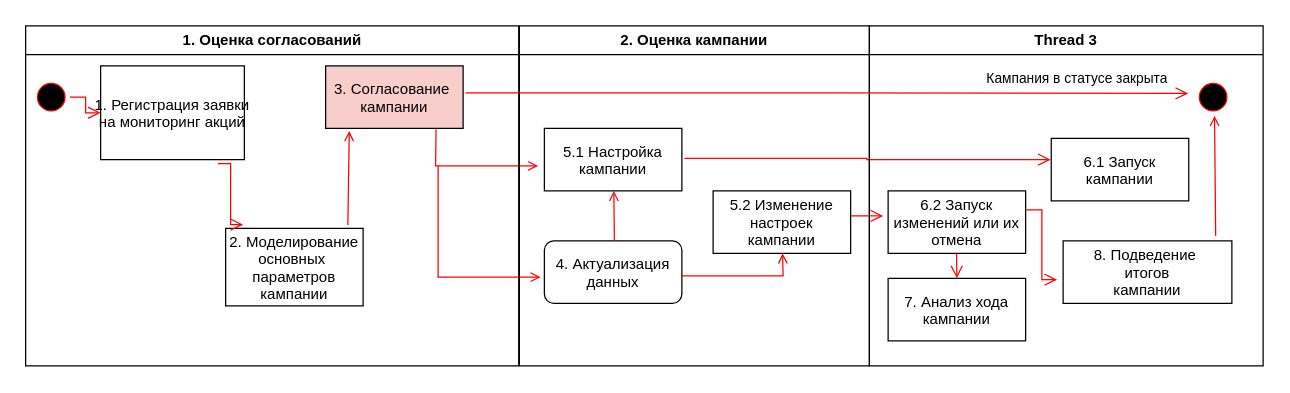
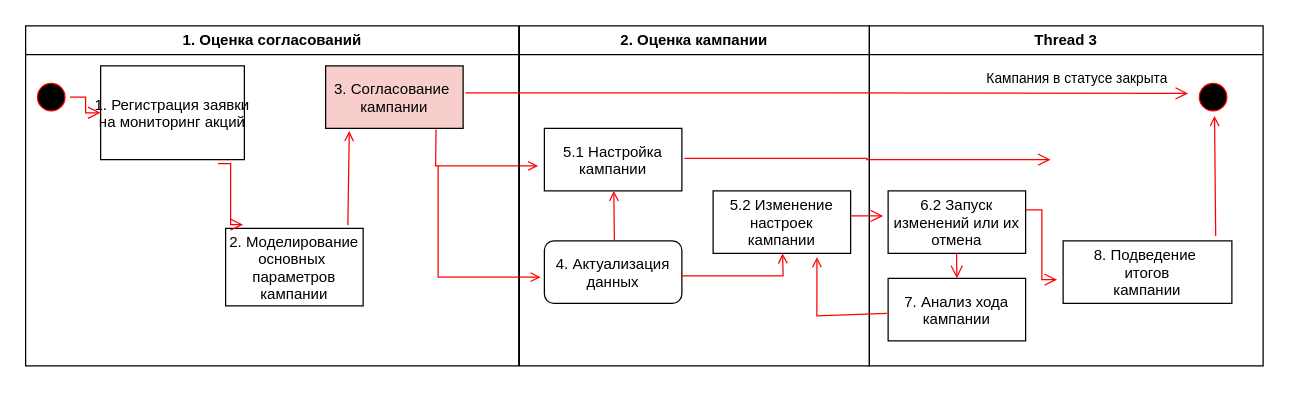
(1120, 169) -> none
none -> (825, 315)
